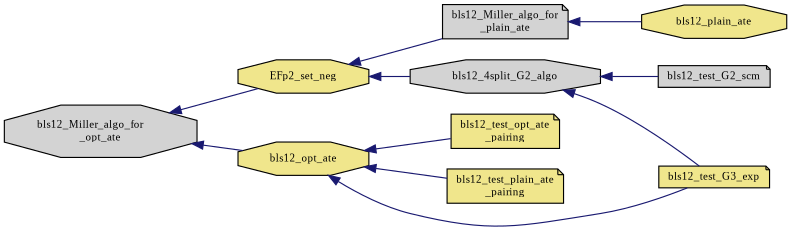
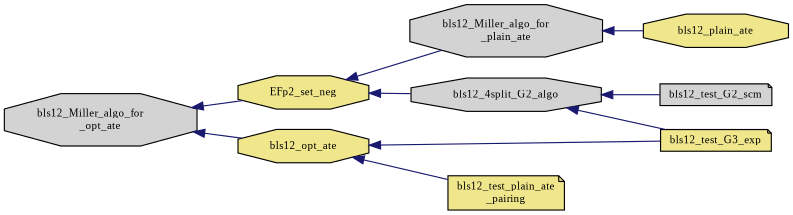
(505, 22) -> (506, 31)
(505, 131) -> none
